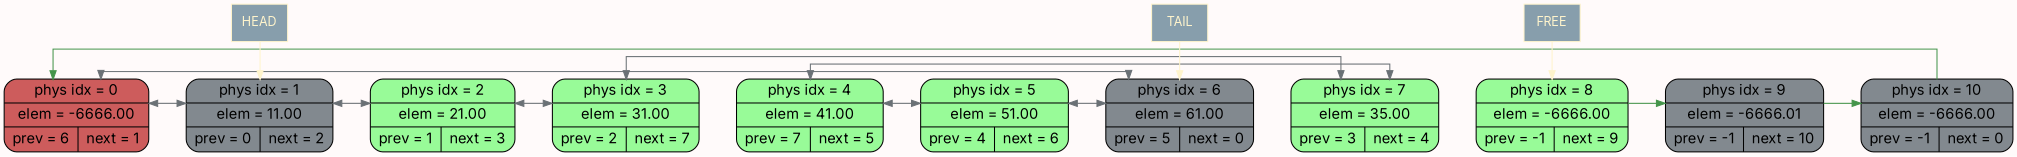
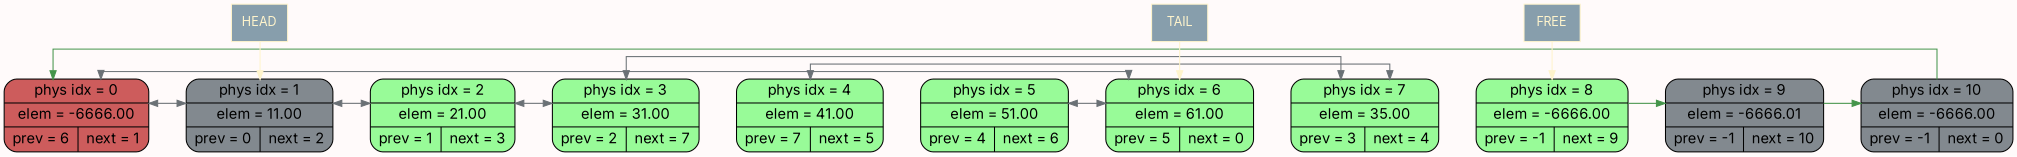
(902, 103) -> none
(1180, 115) -> (1180, 115)
